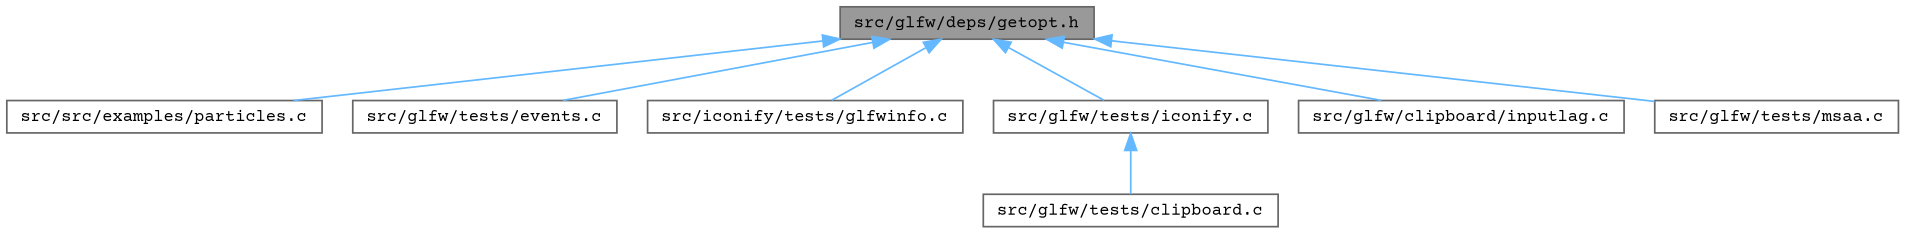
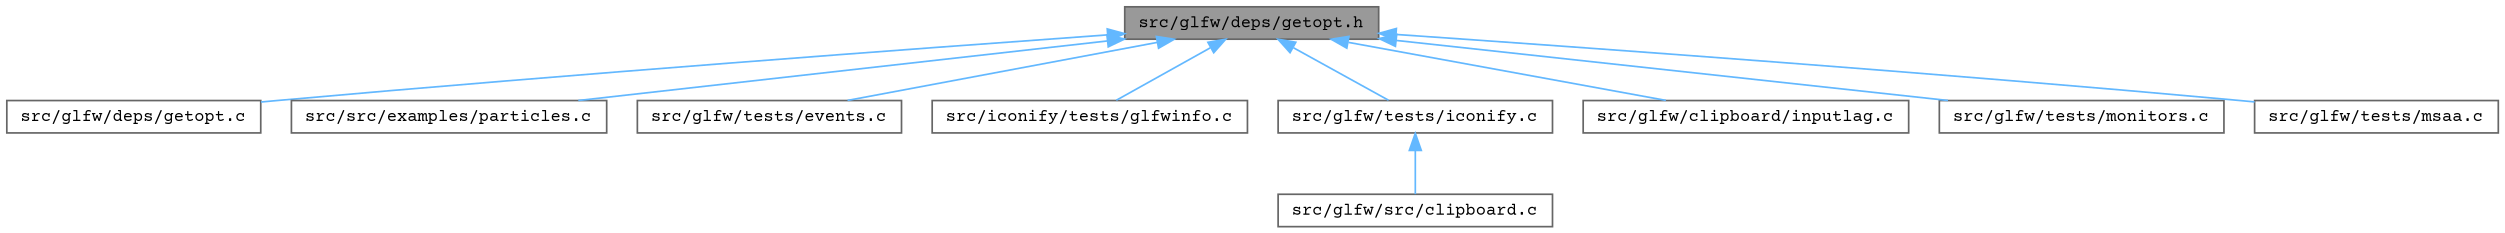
none -> (134, 117)
none -> (2082, 117)
(1131, 210) -> (1415, 210)
